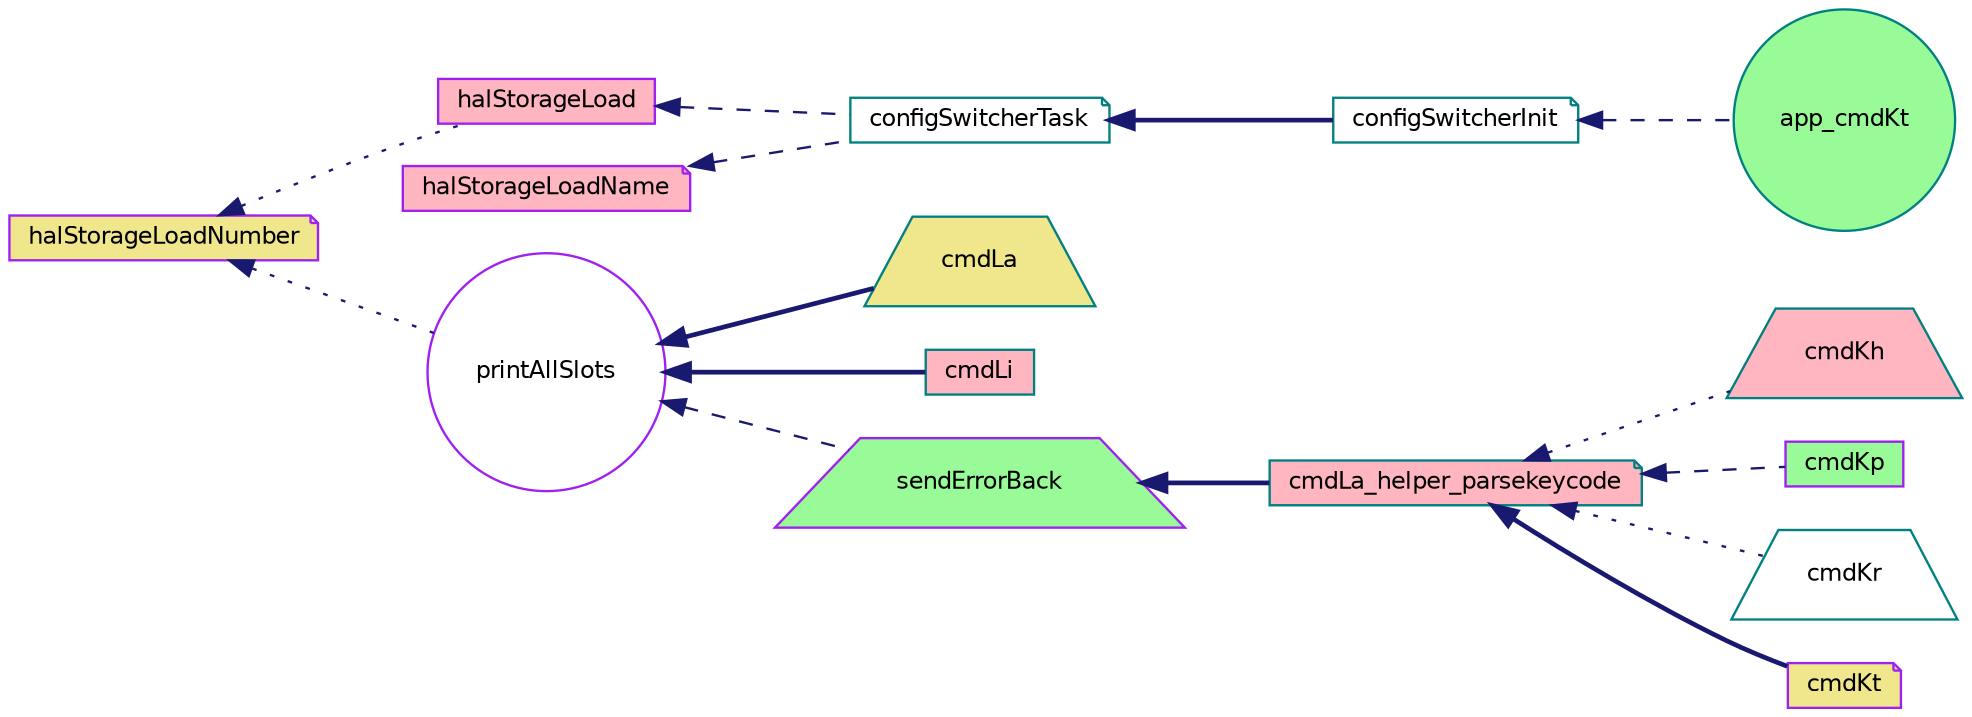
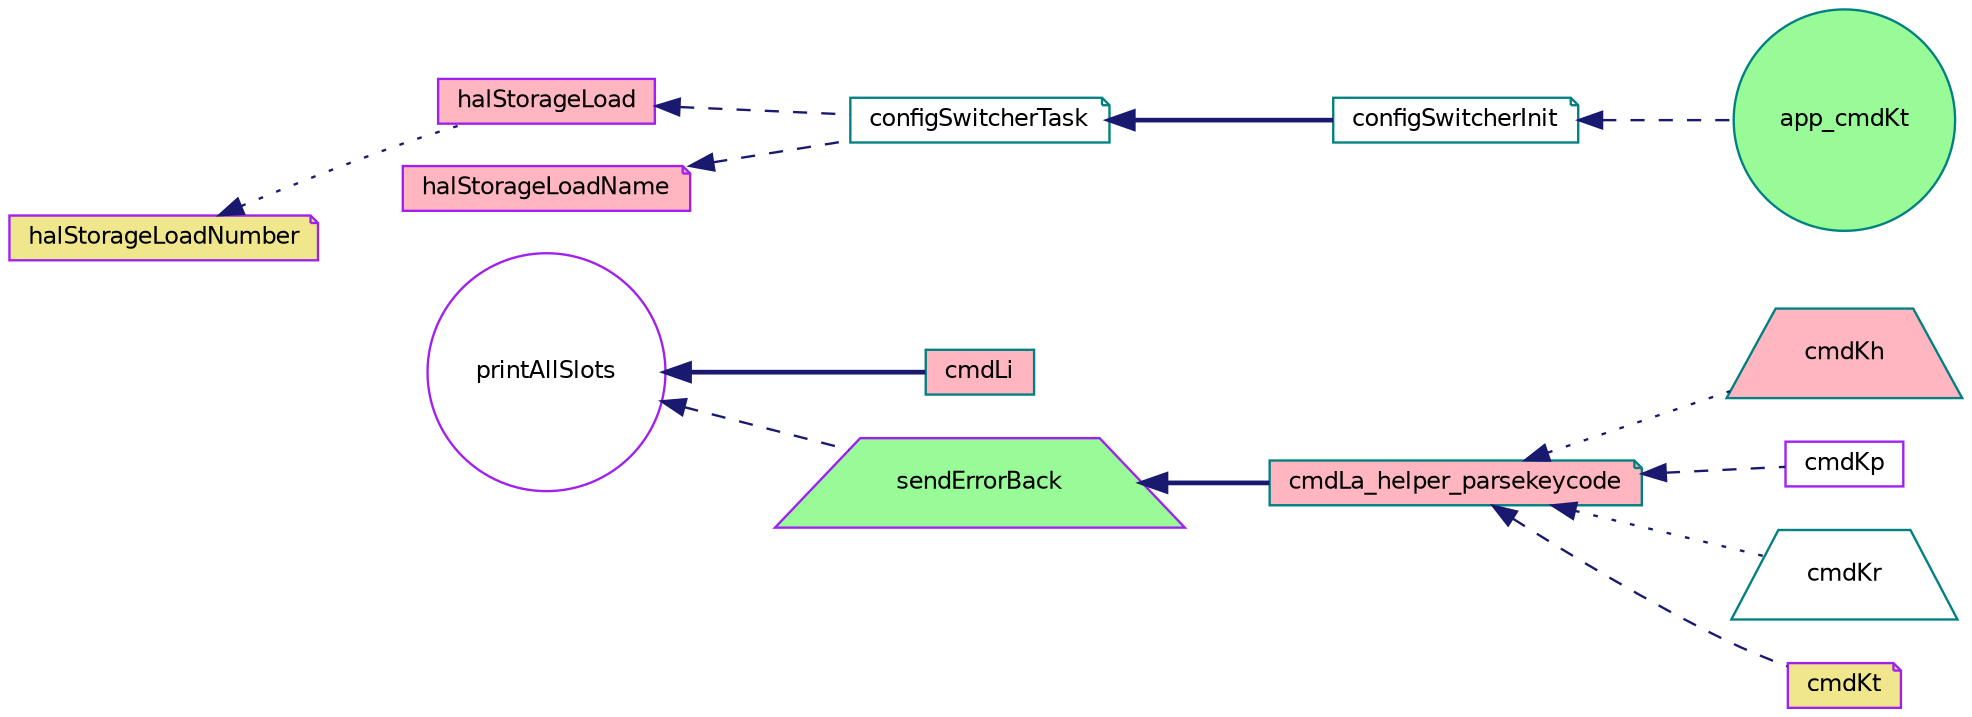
(980, 261) -> none
(343, 301) -> none
(1844, 464) -> (1844, 464)
(1647, 599) -> (1647, 599)
